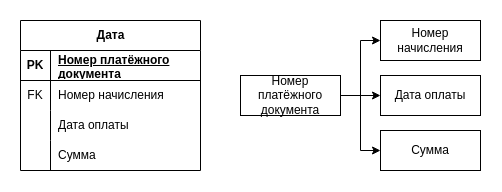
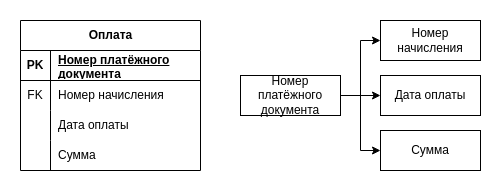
(111, 36) -> (111, 36)
